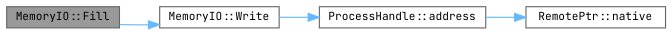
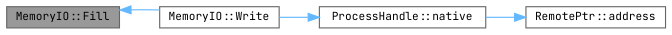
(403, 17) -> (403, 17)
(596, 17) -> (596, 17)
(134, 25) -> (145, 10)
